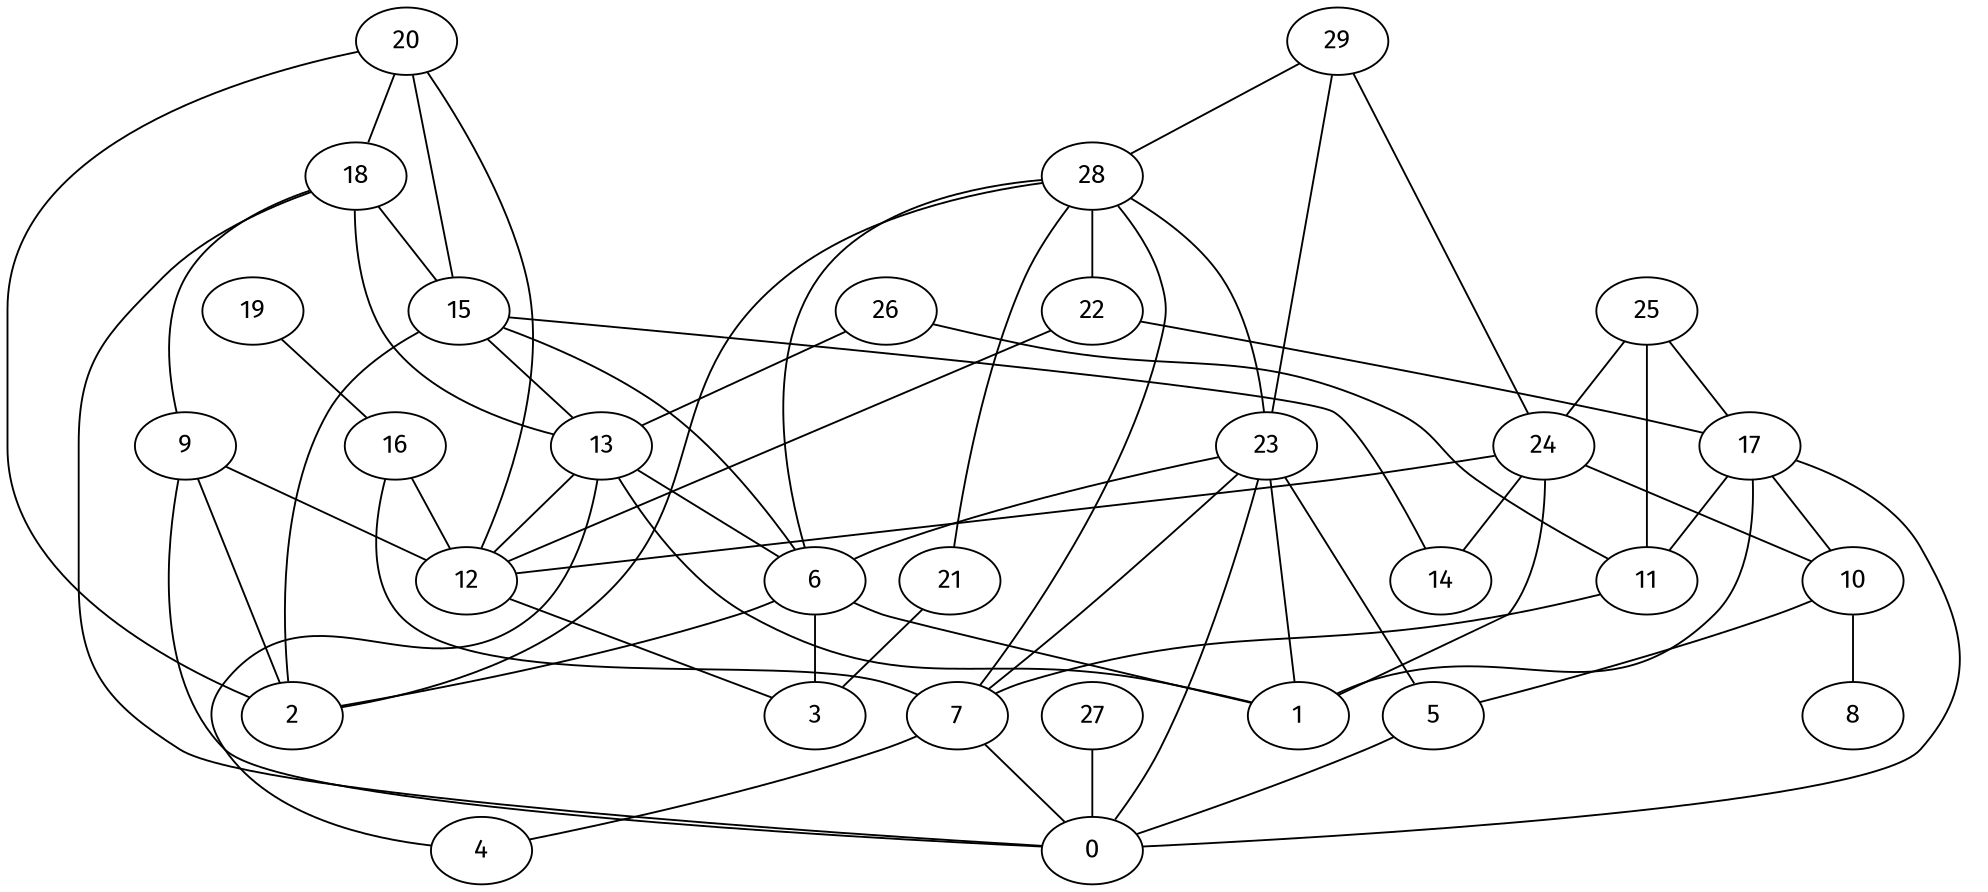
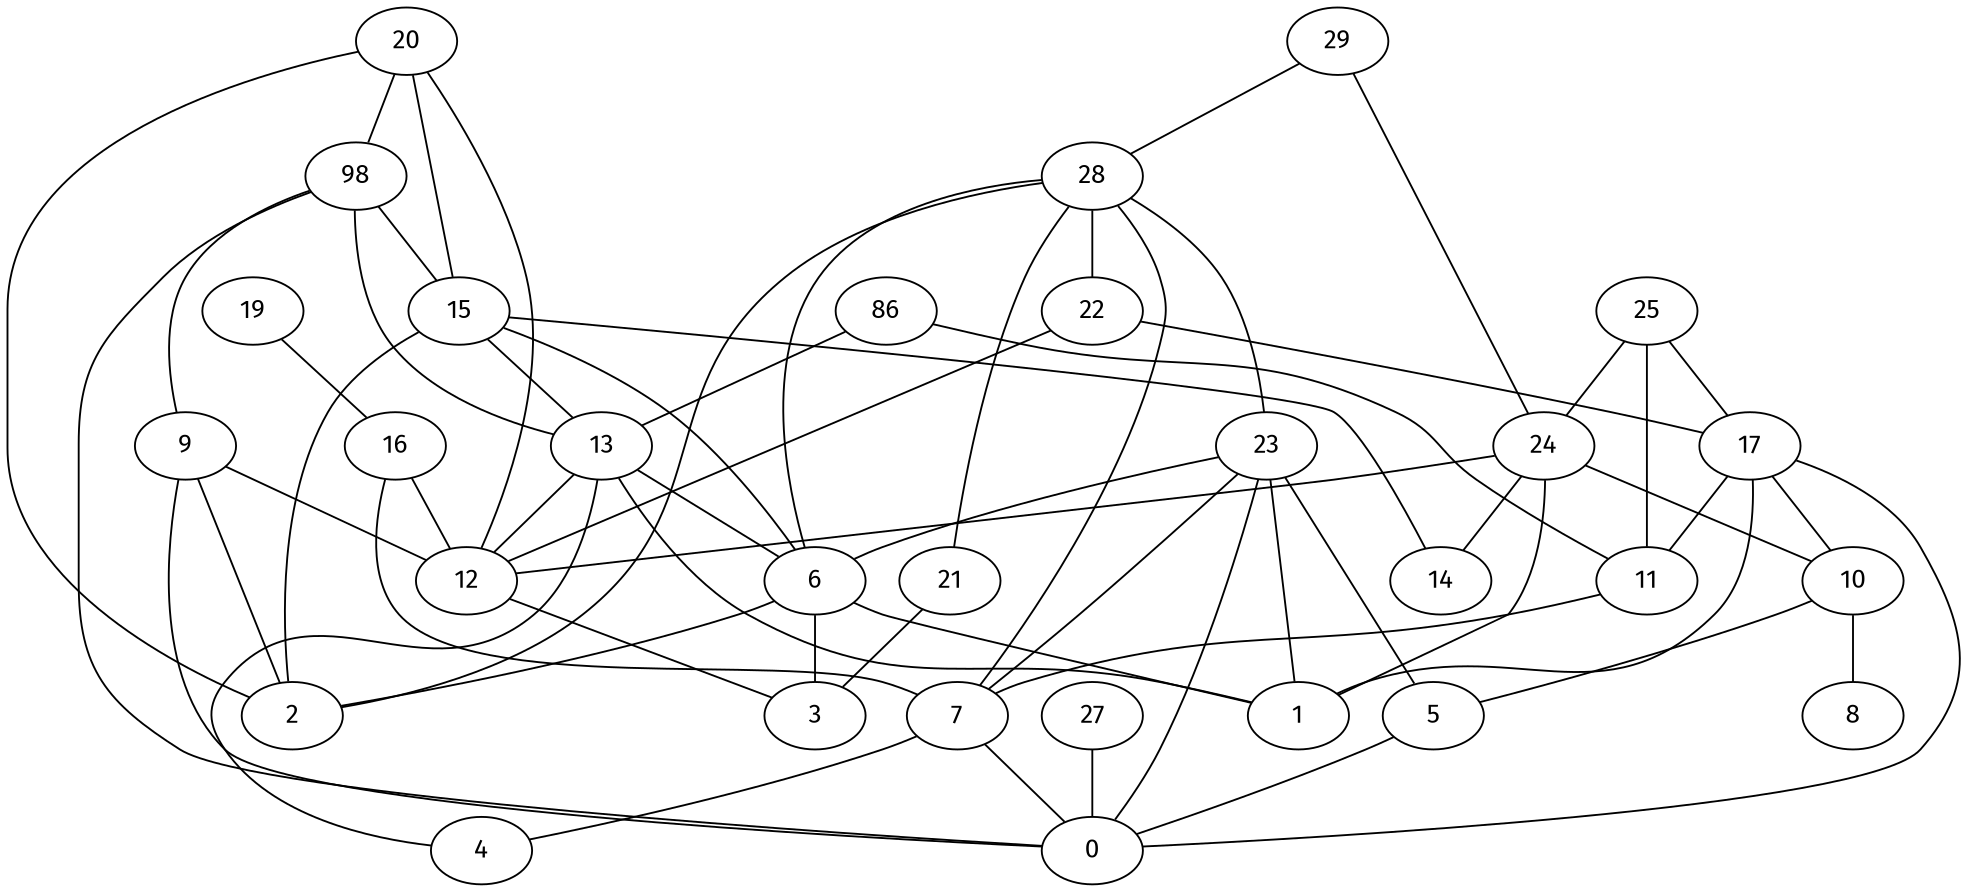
(356, 176) -> (356, 176)
(1302, 244) -> none
(886, 311) -> (886, 311)
